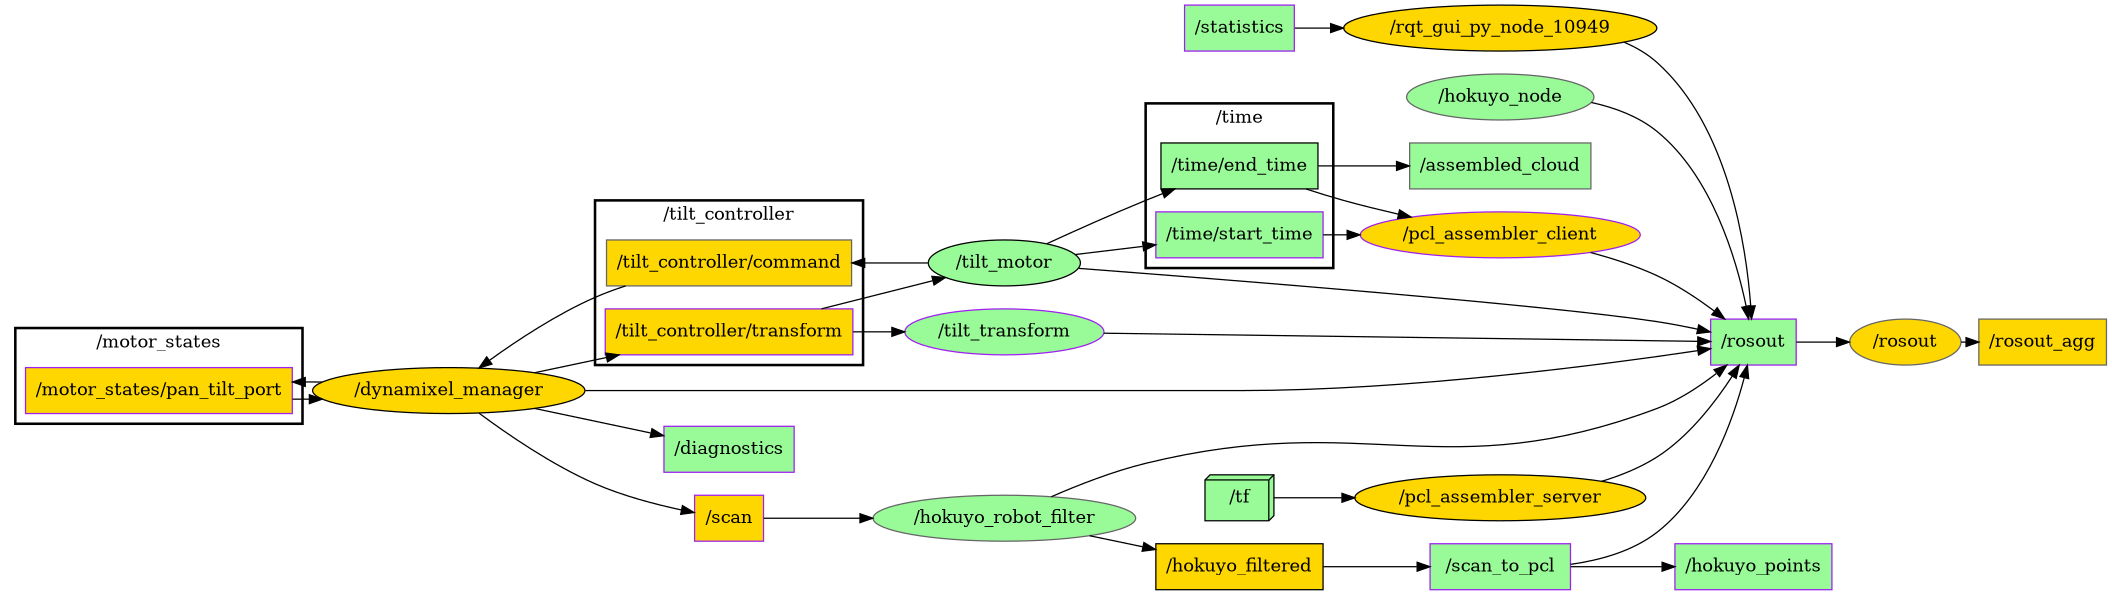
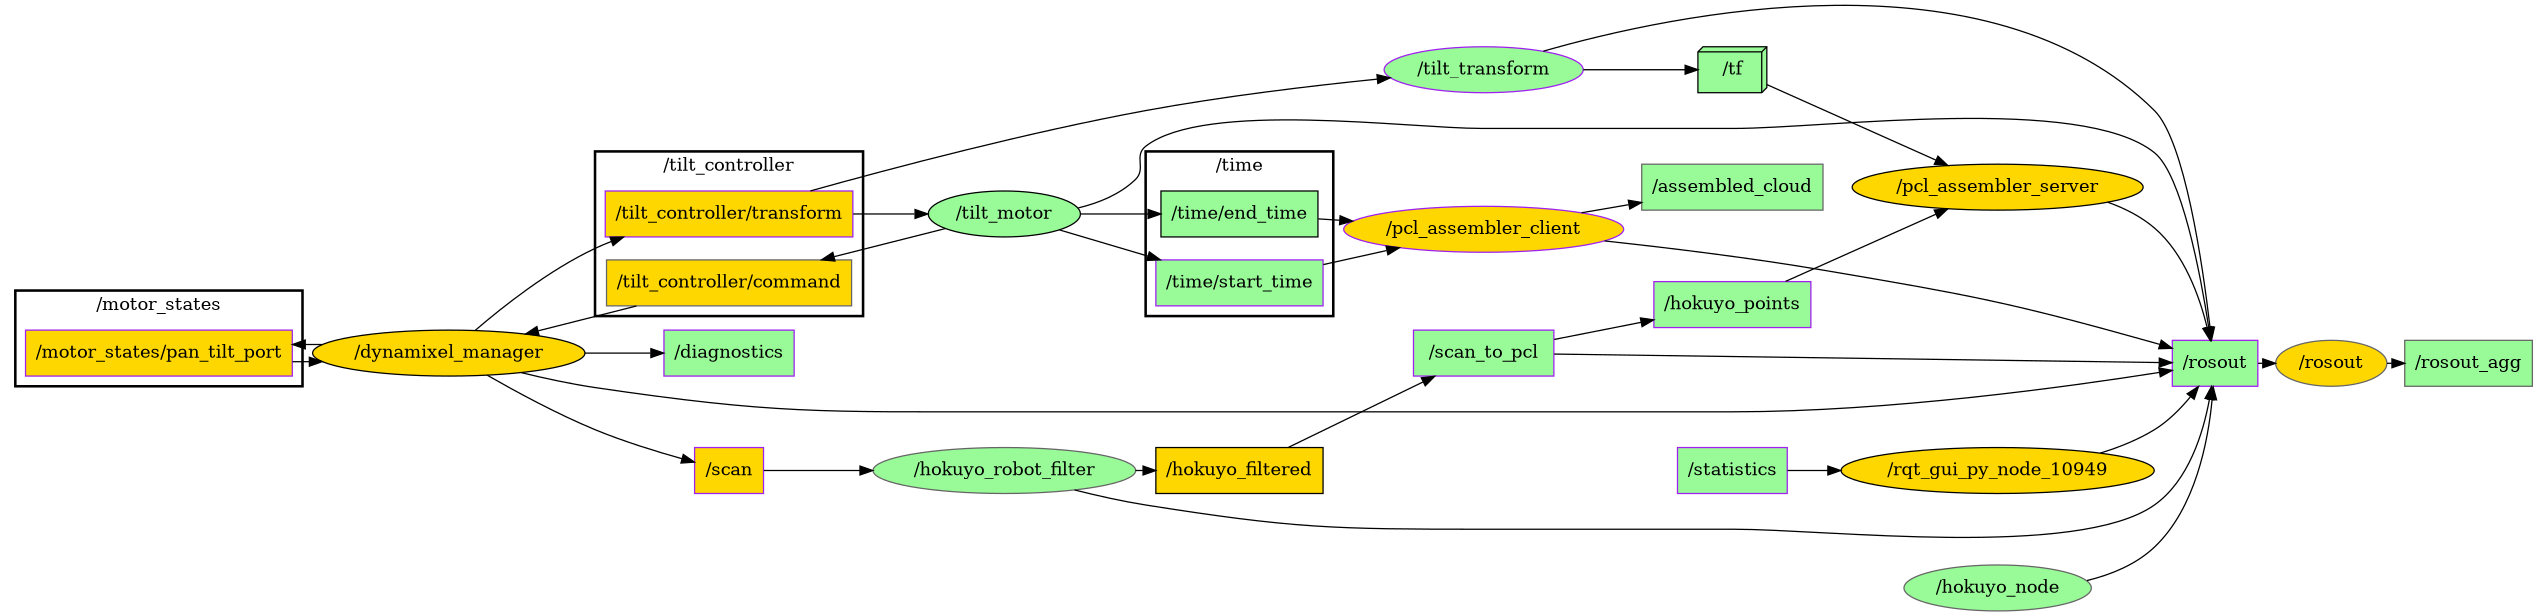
none -> (1634, 70)
(1357, 166) -> (1605, 209)
none -> (1861, 248)
(2043, 342) -> (2469, 363)
